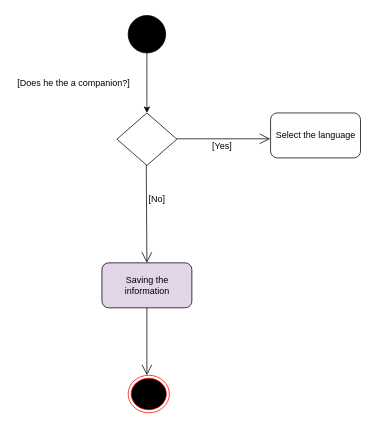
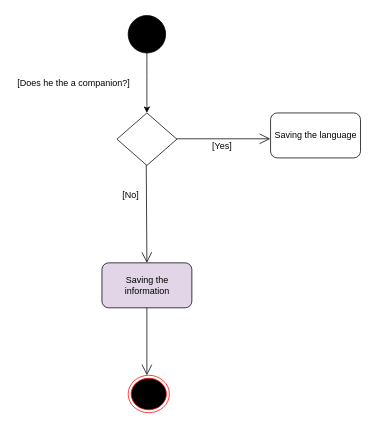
(316, 135) -> (316, 135)
(162, 199) -> (136, 195)
